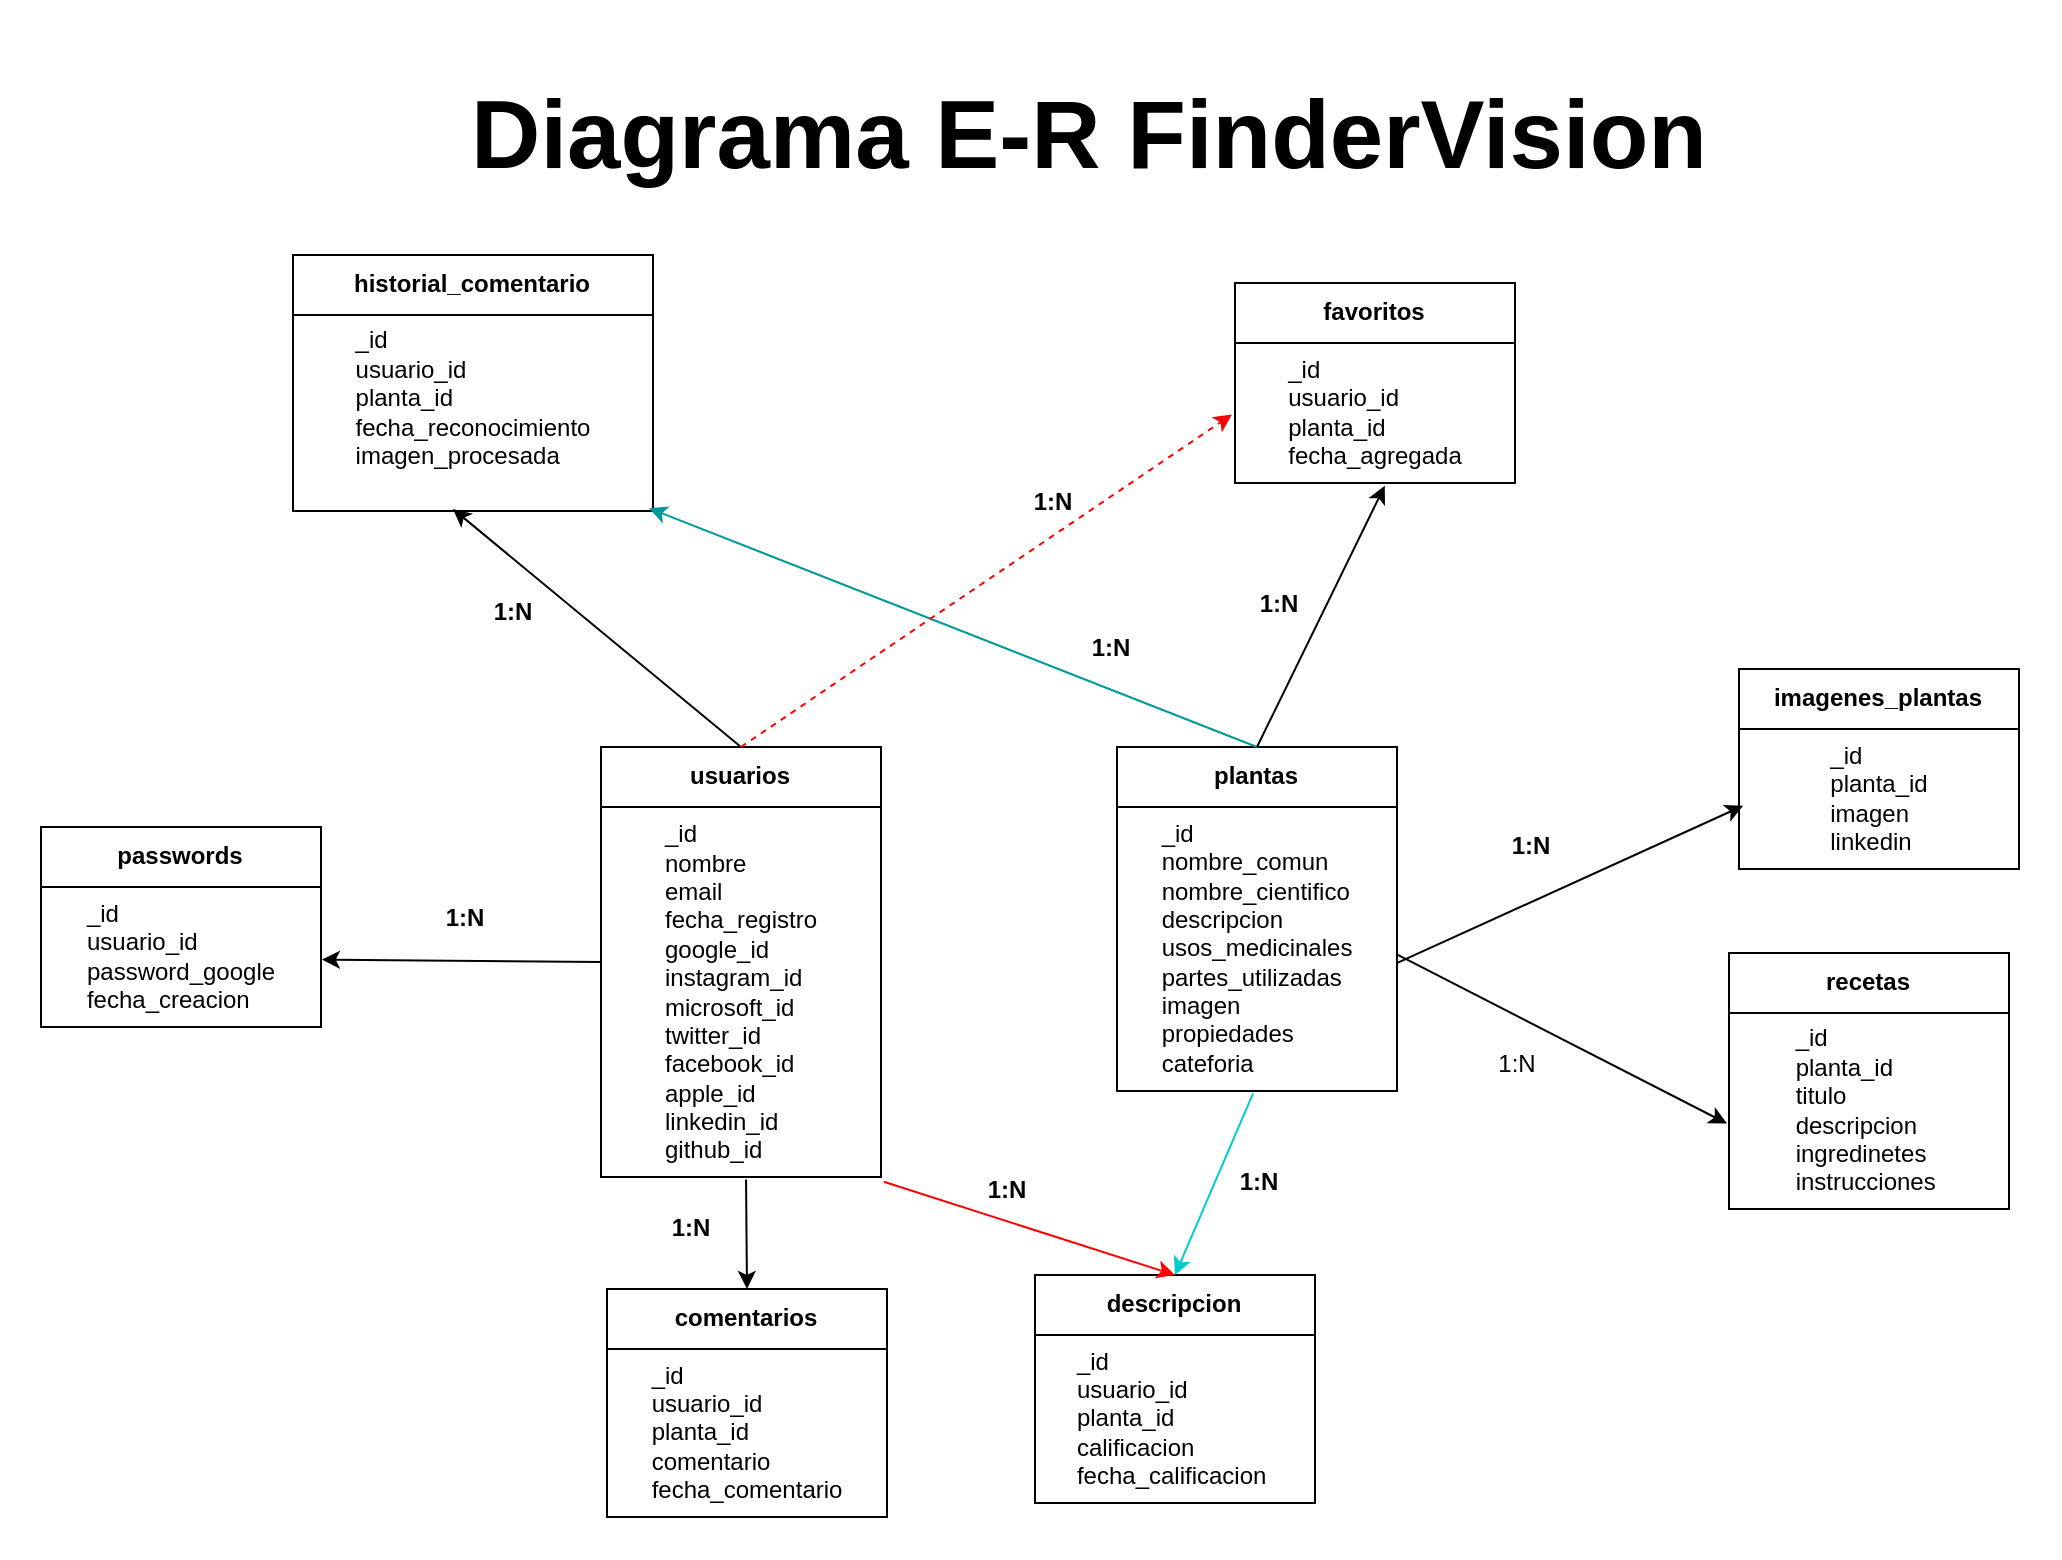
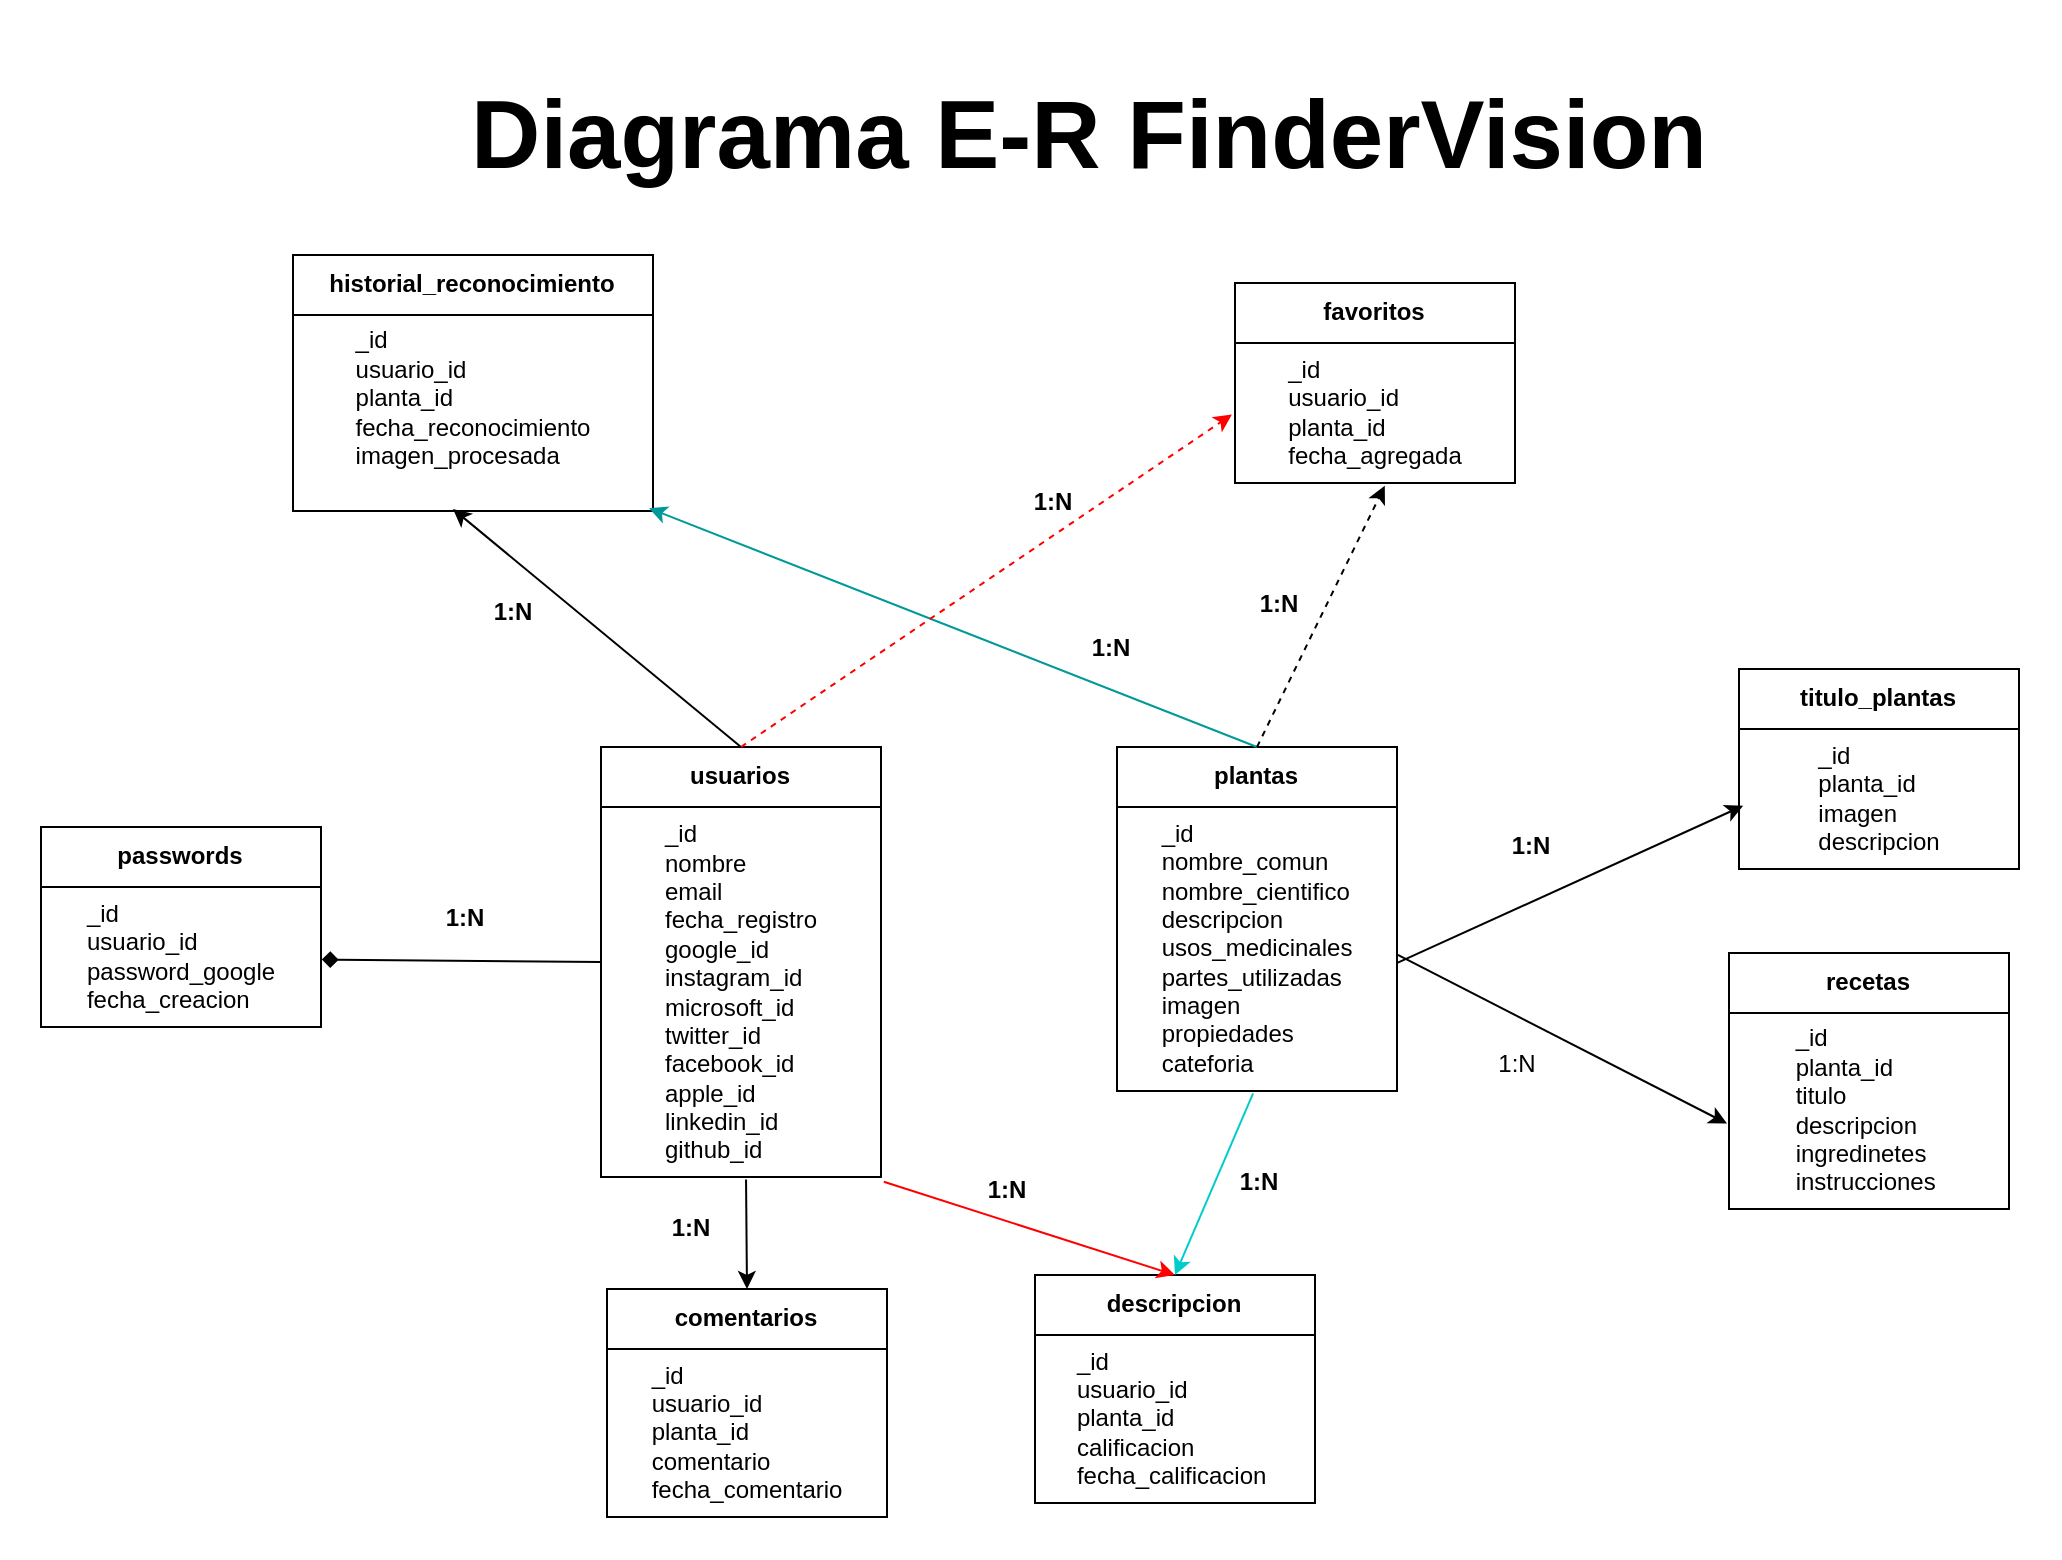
(473, 285) -> (473, 285)
(1319, 620) -> (1319, 620)
(1879, 699) -> (1879, 699)
(1880, 799) -> (1880, 799)
(337, 960) -> (338, 960)
